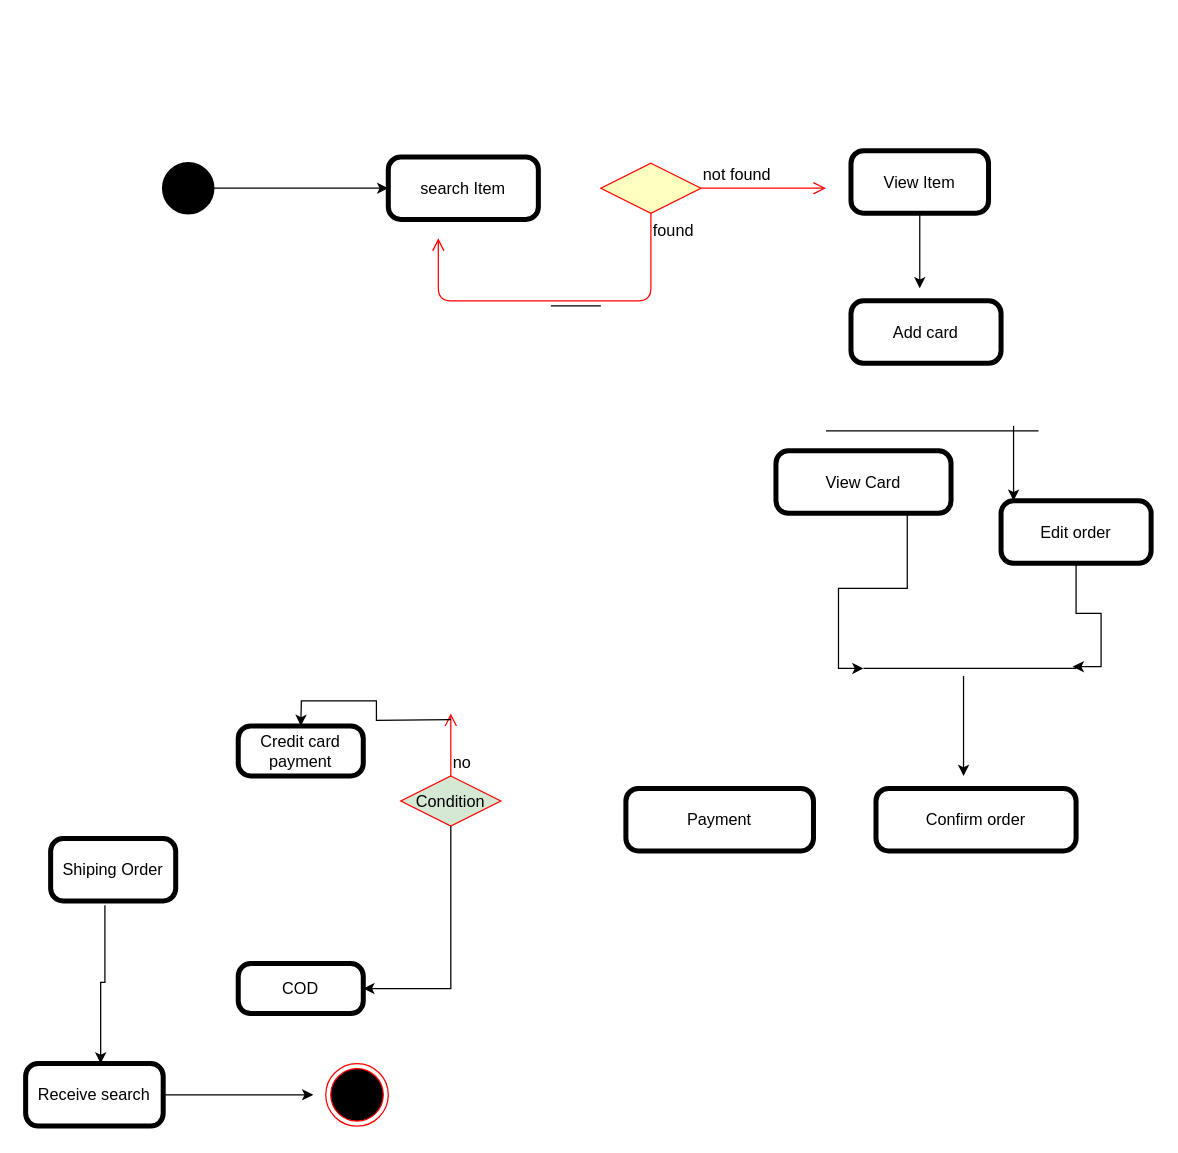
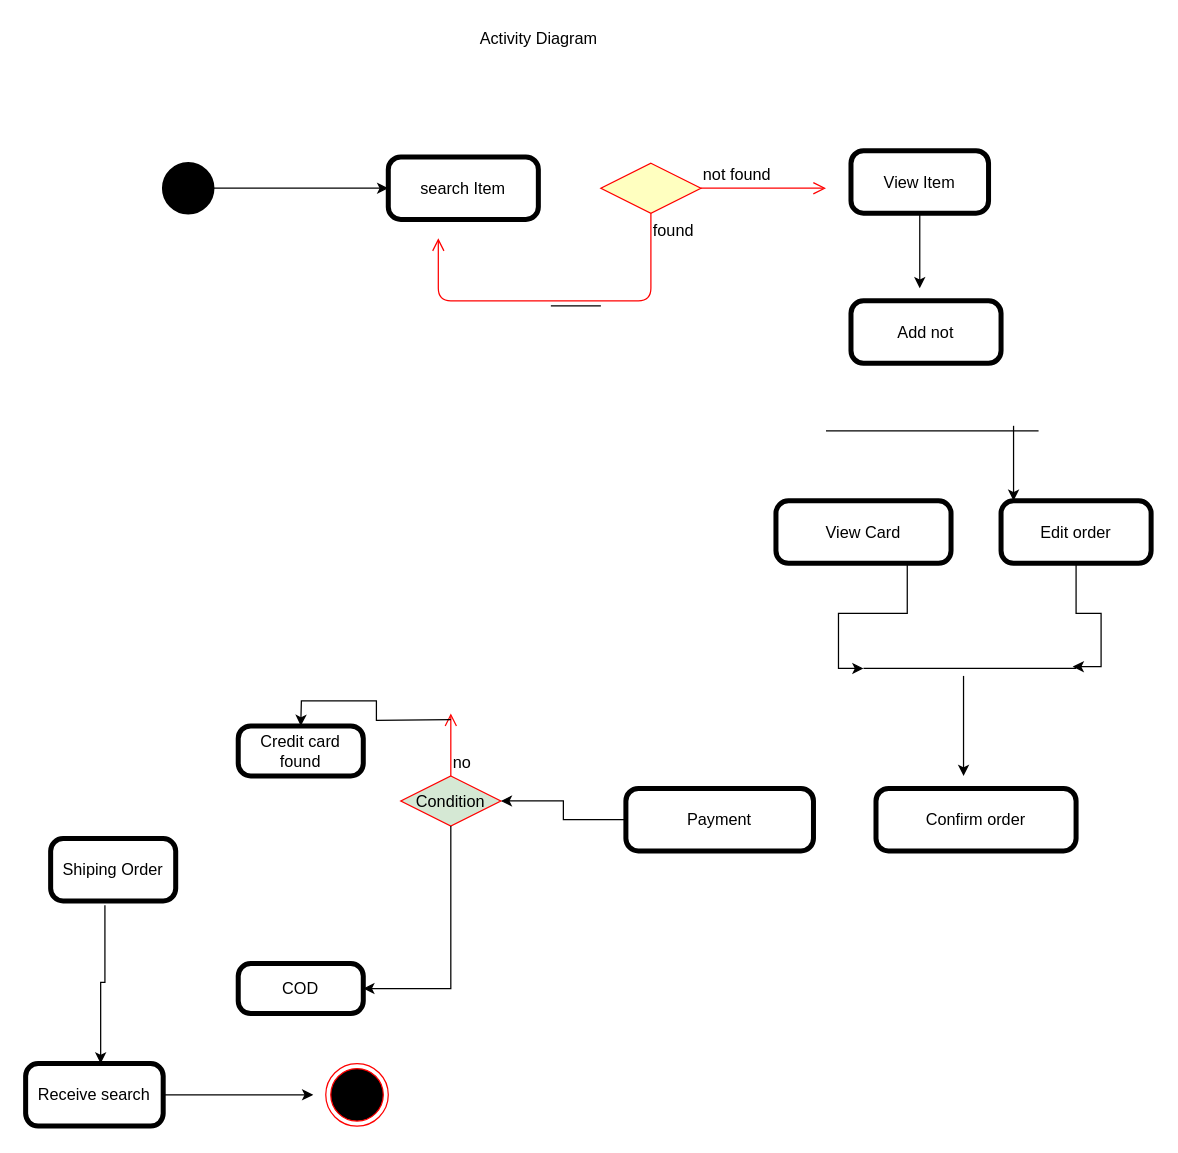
none -> (538, 38)
(926, 332) -> (926, 332)
(863, 482) -> (863, 532)
(301, 751) -> (301, 751)
none -> (563, 813)
